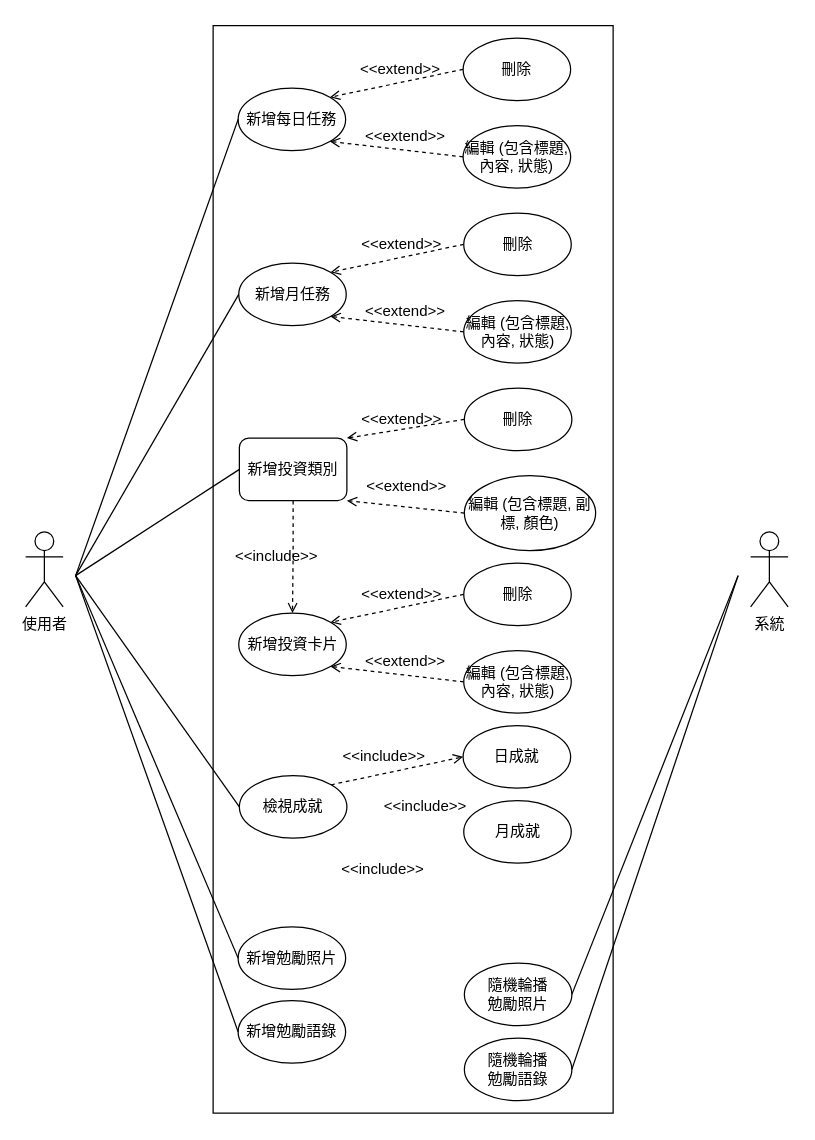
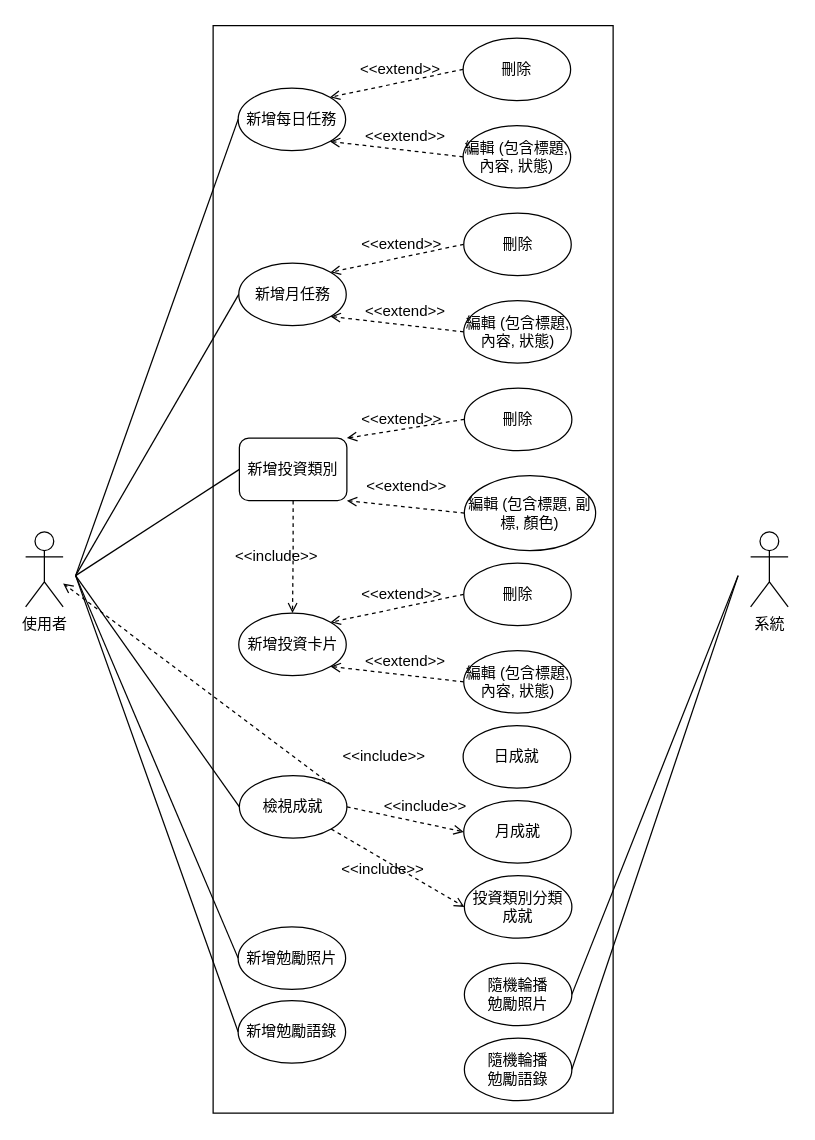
(396, 771) -> (220, 701)
none -> (404, 819)
none -> (396, 867)
none -> (518, 907)
